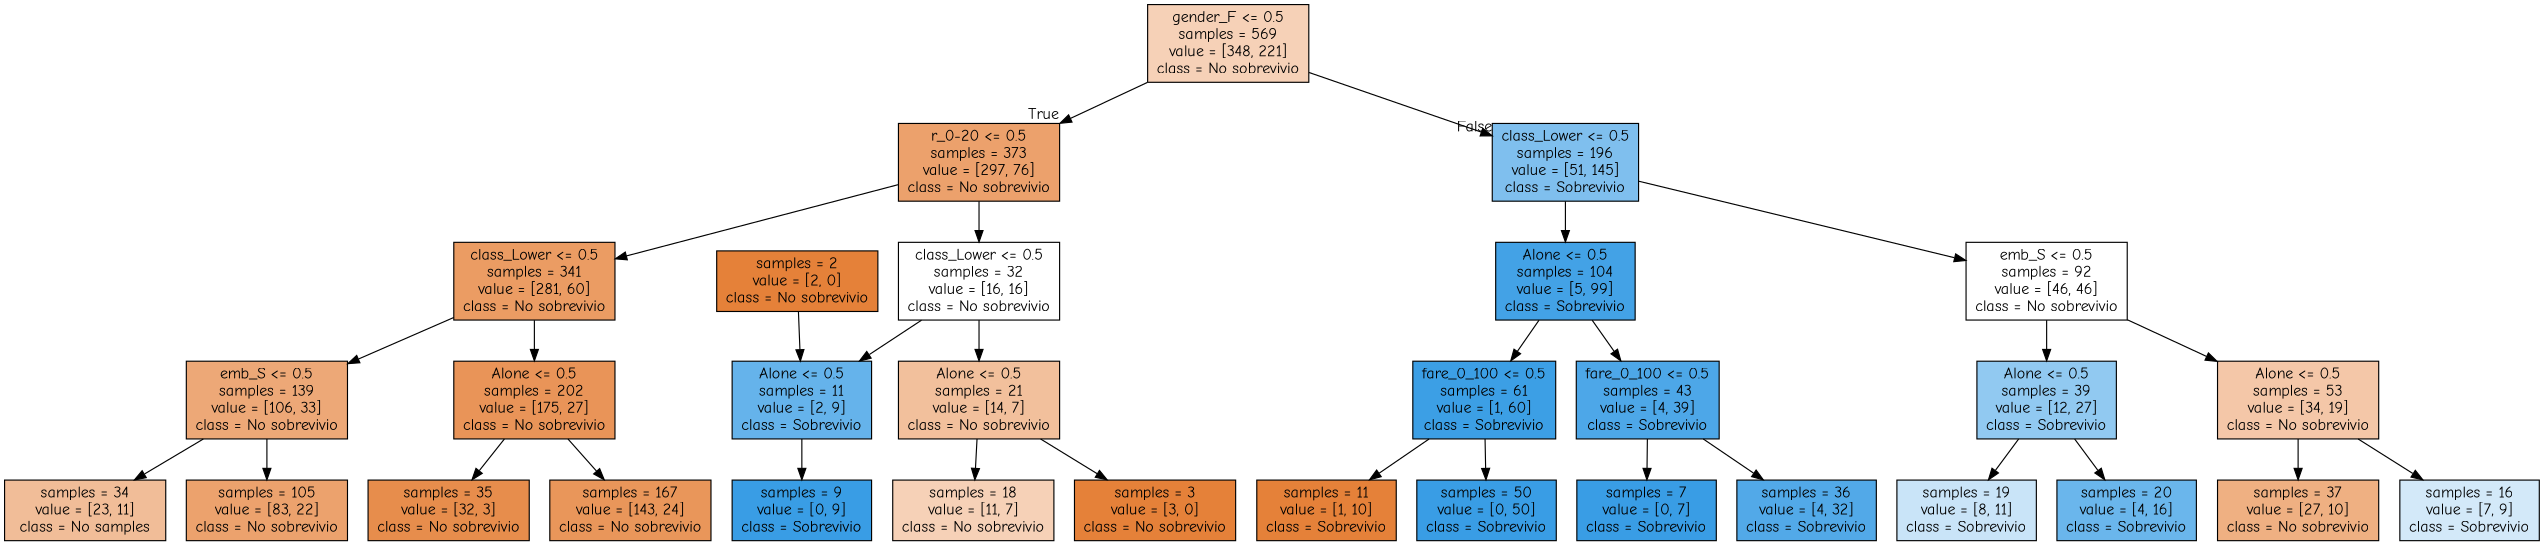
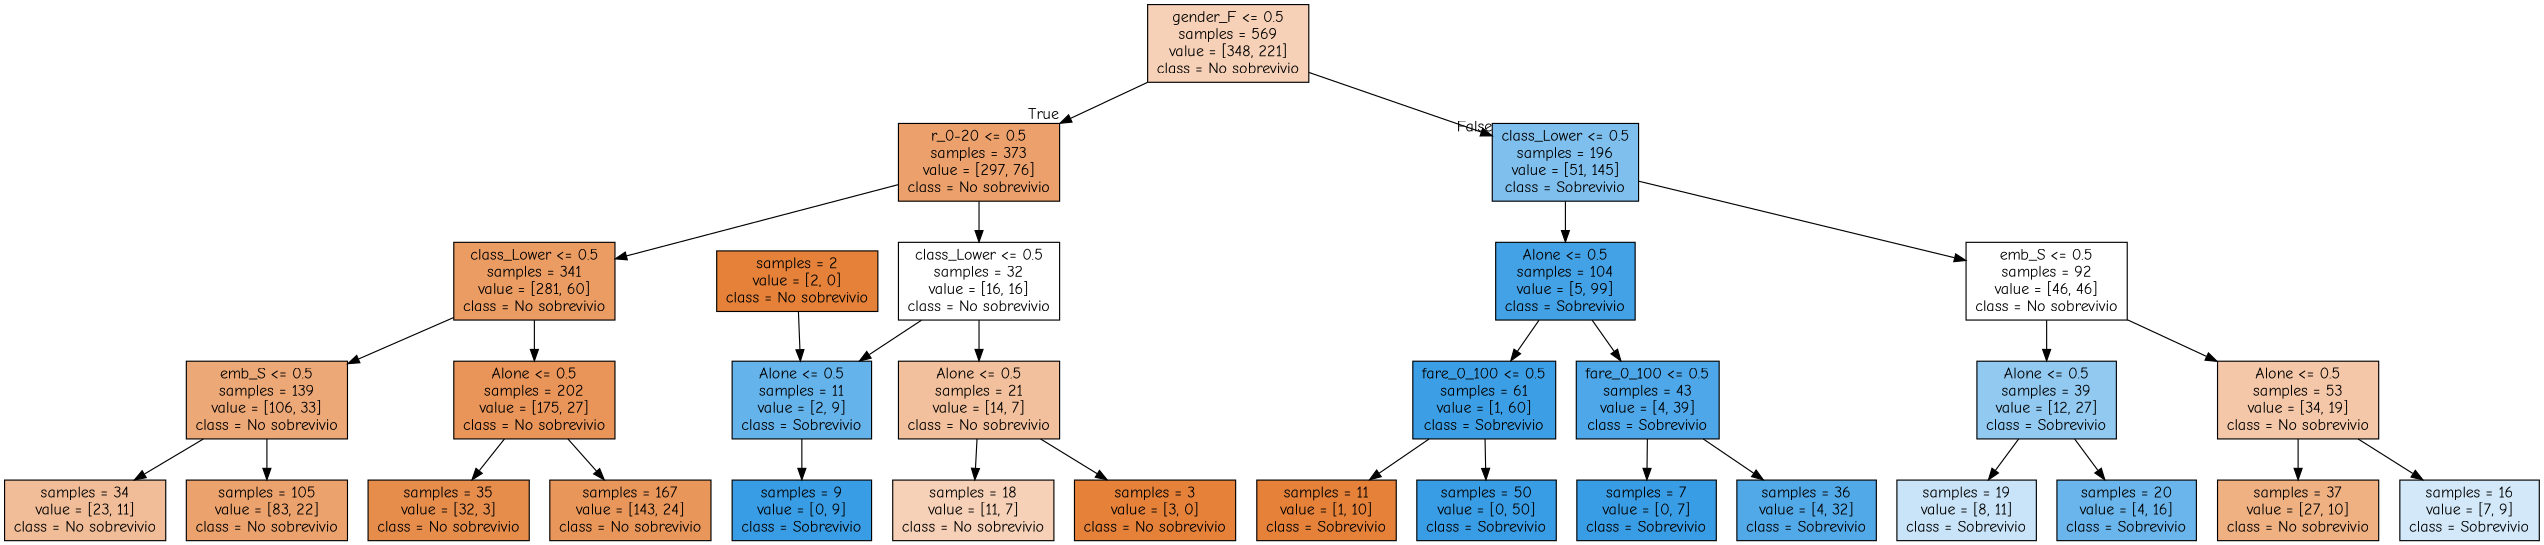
(85, 510) -> (85, 510)
